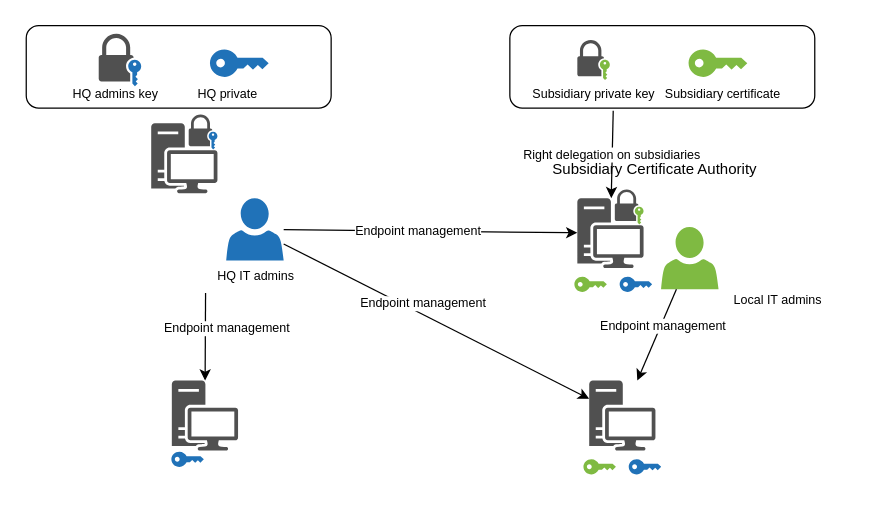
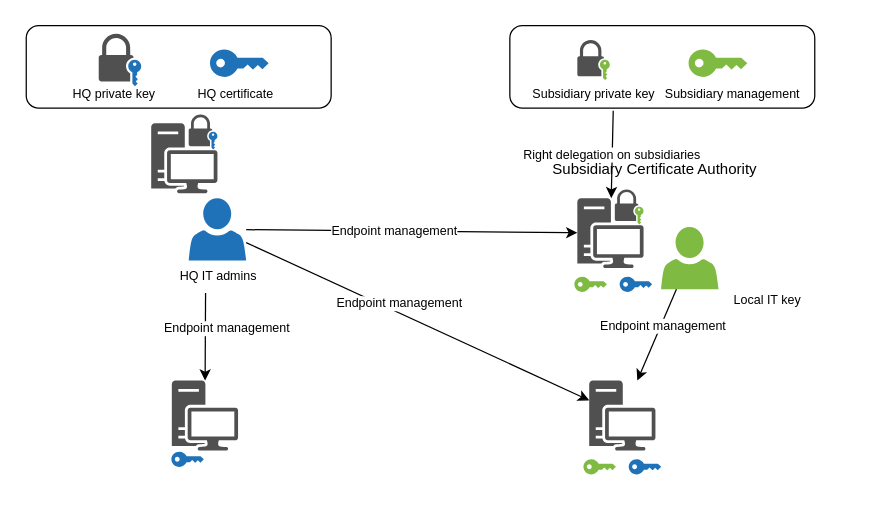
(114, 94) -> (117, 94)
(230, 94) -> (242, 94)
(735, 94) -> (734, 94)
(255, 229) -> (218, 229)
(780, 301) -> (772, 301)
